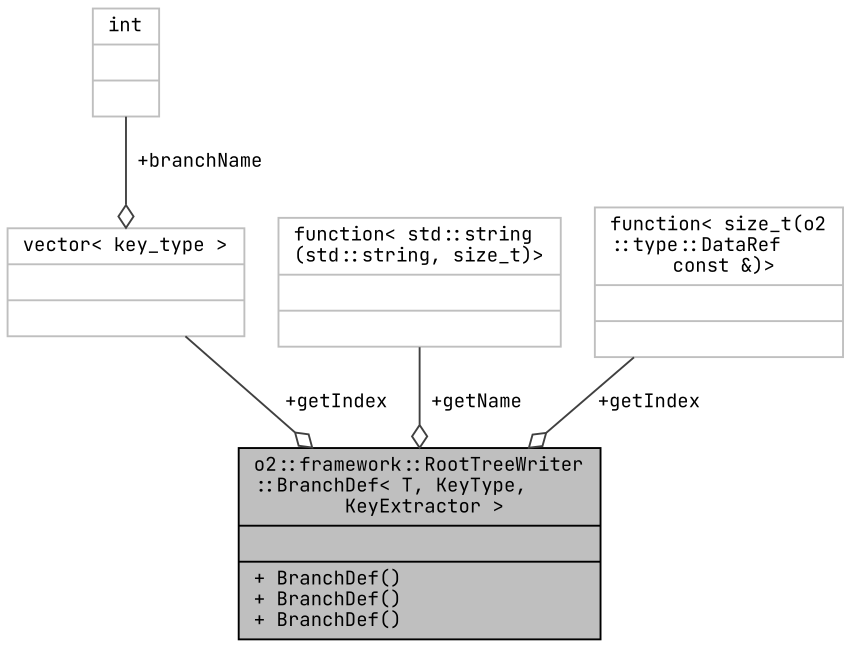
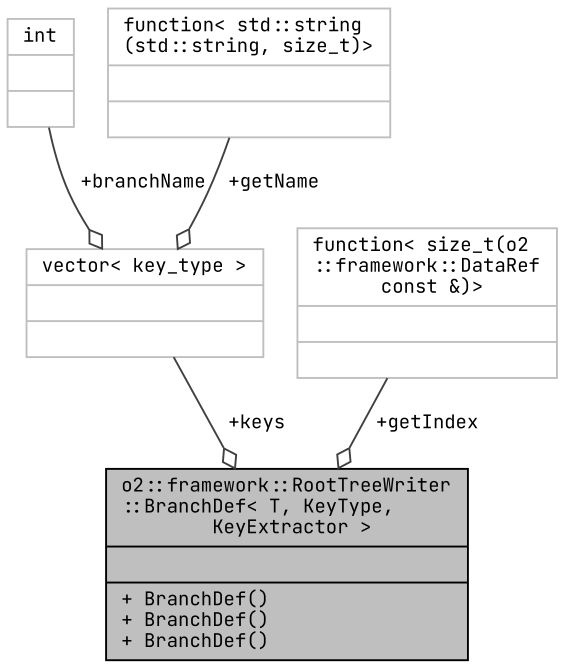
(696, 245) -> (427, 266)
(420, 386) -> (211, 184)
(332, 403) -> (252, 423)
